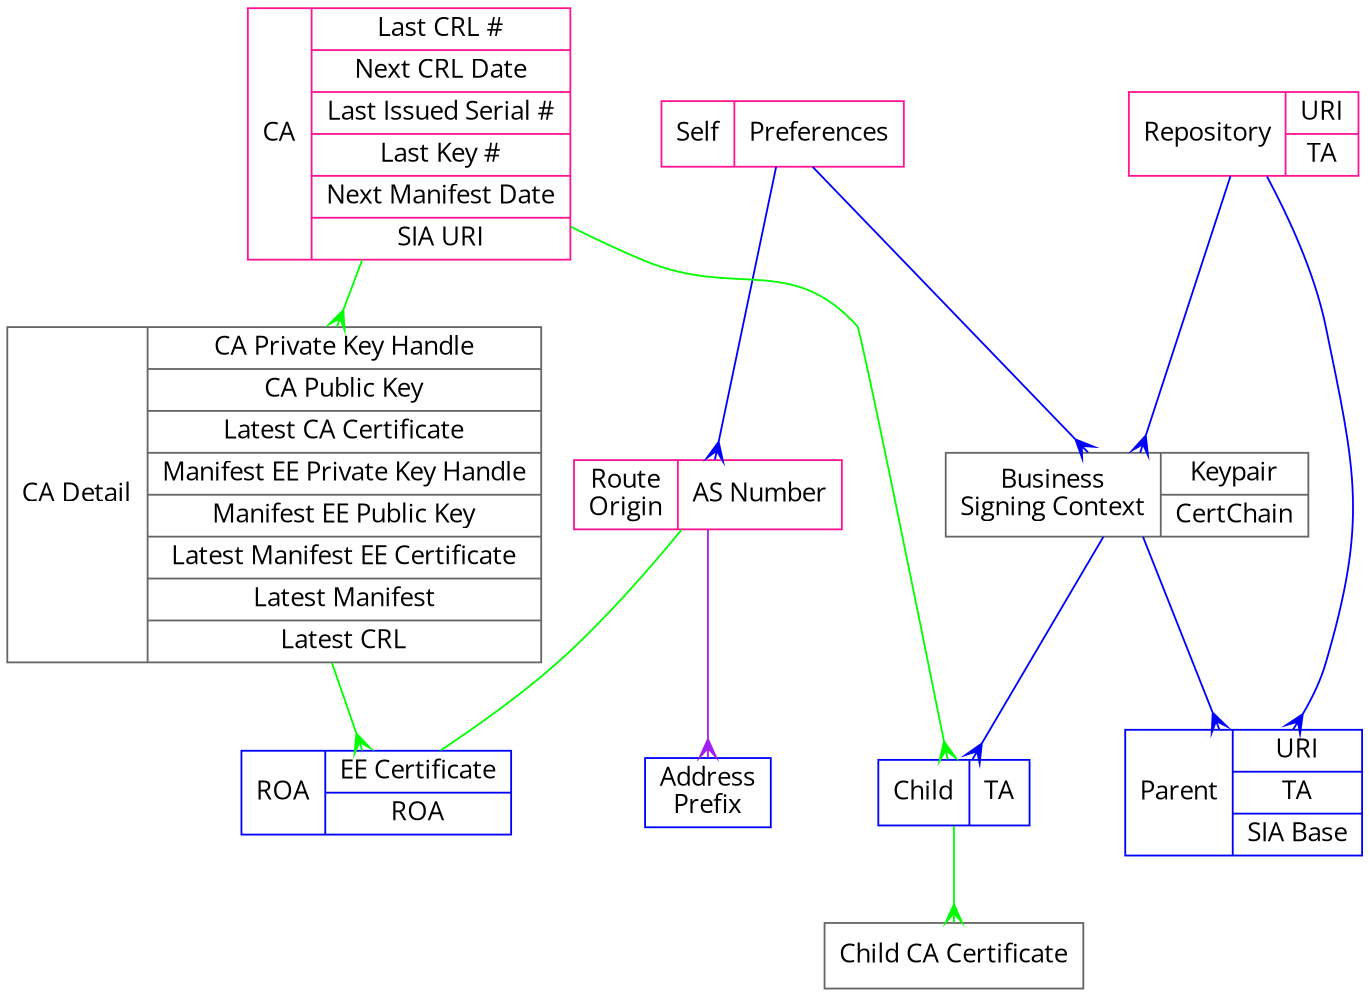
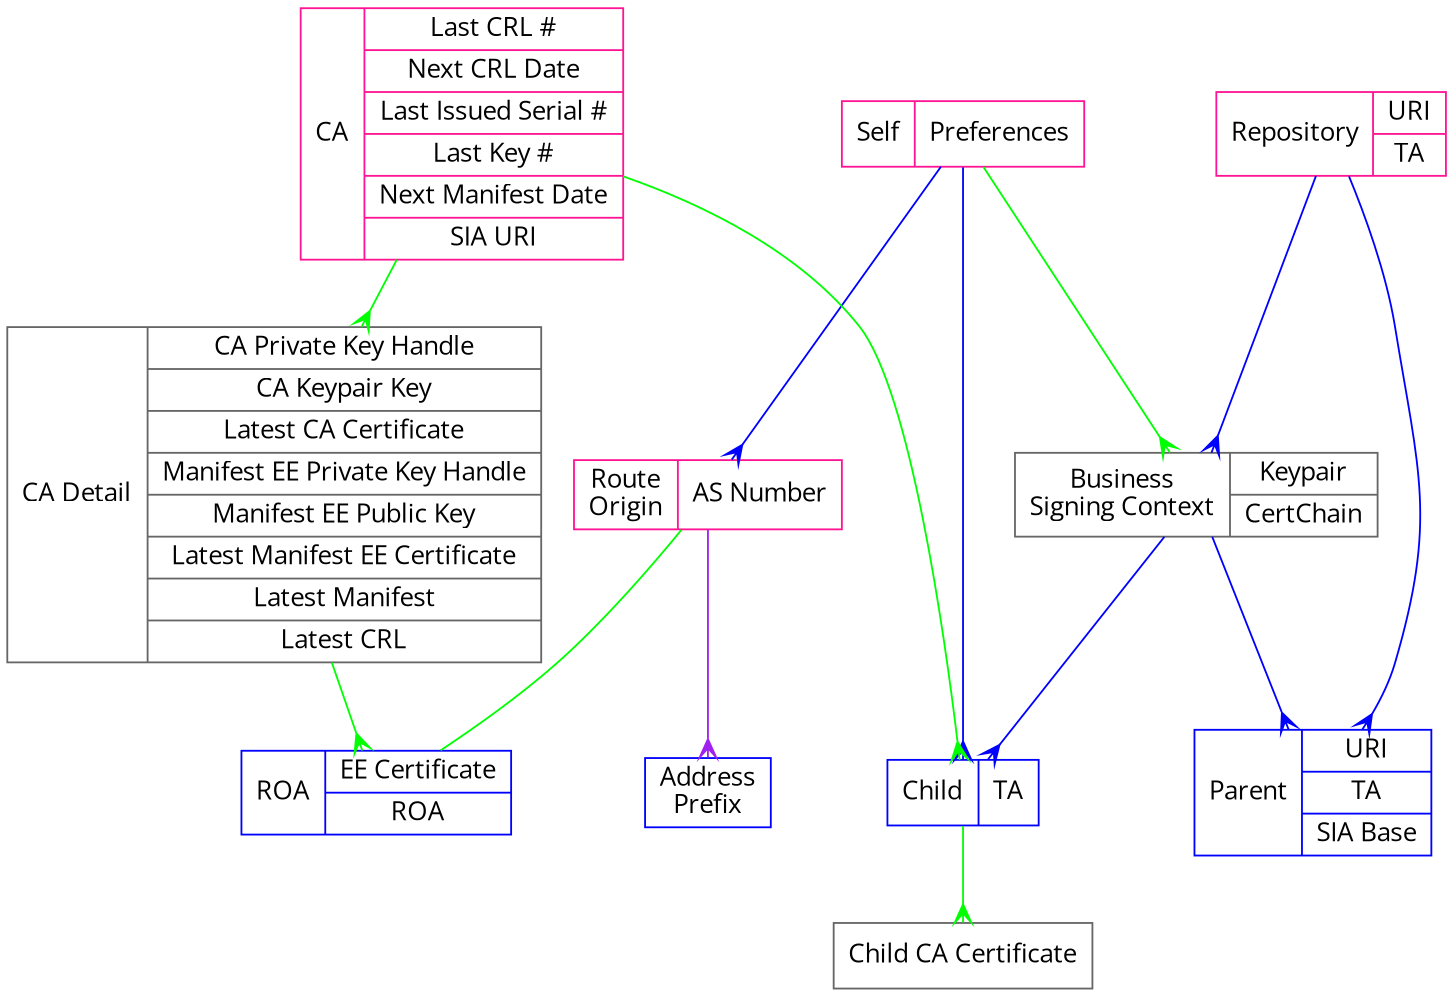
(944, 303) -> (1072, 302)
(344, 389) -> (344, 389)
none -> (963, 454)
